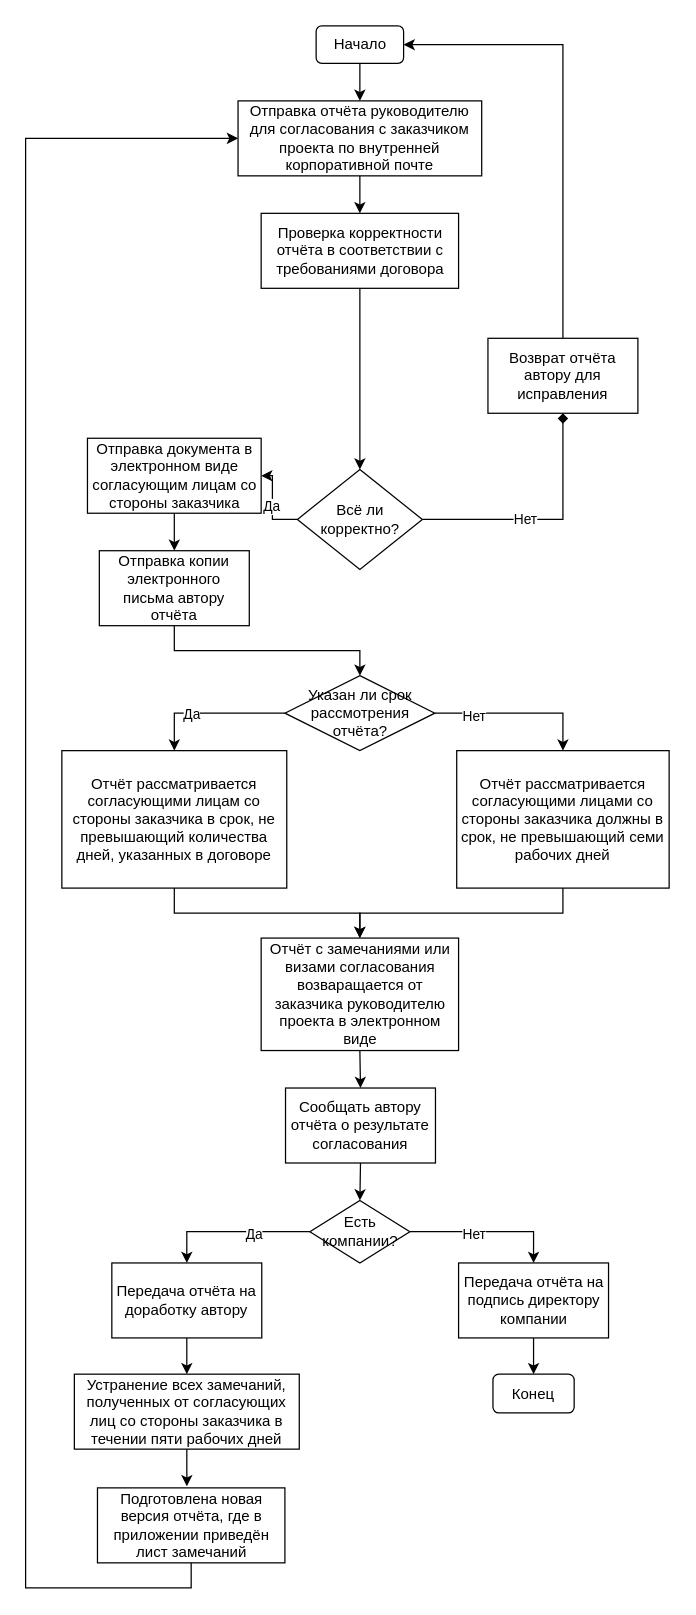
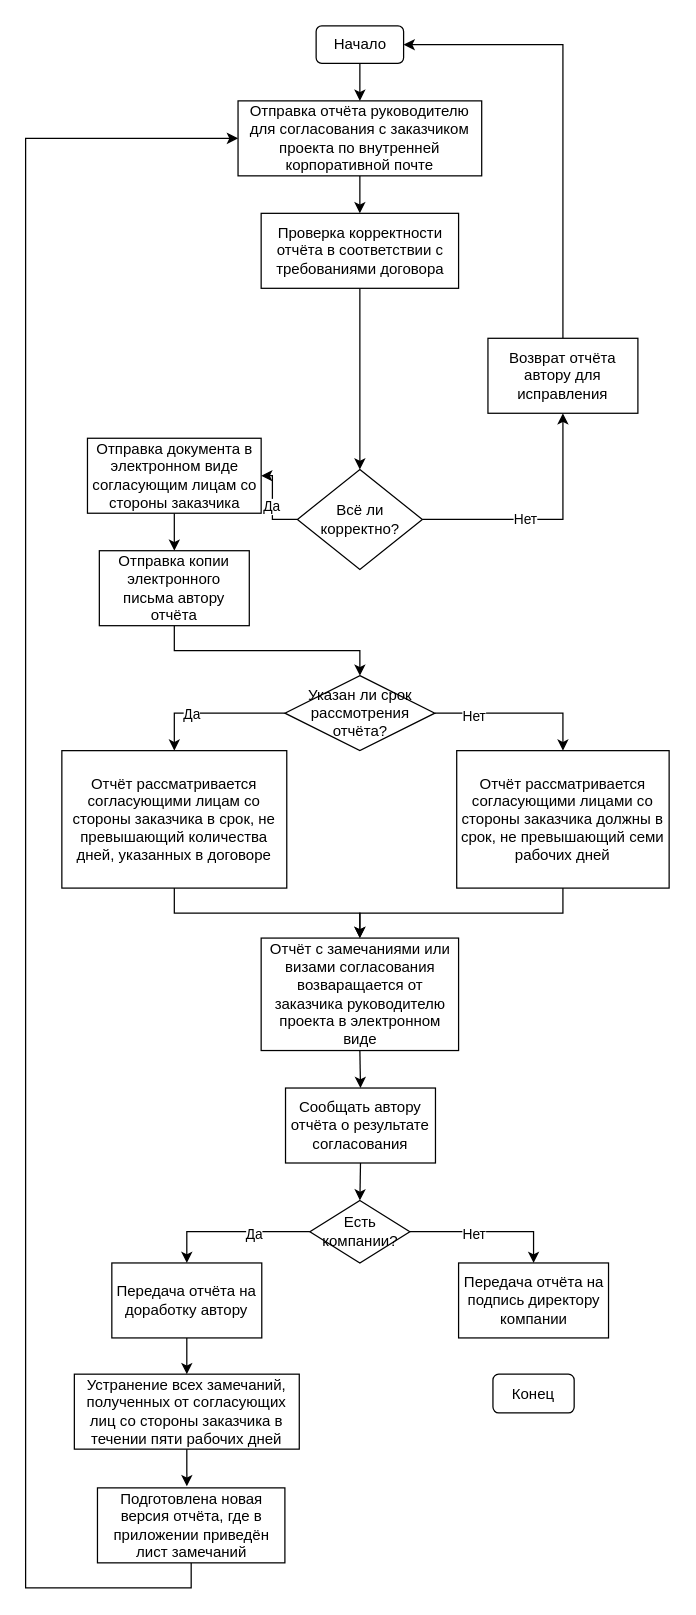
(563, 424) -> (563, 423)
(534, 1352) -> none
